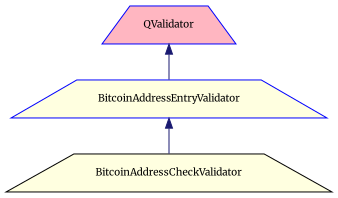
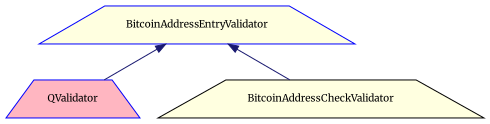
(169, 67) -> (131, 65)
